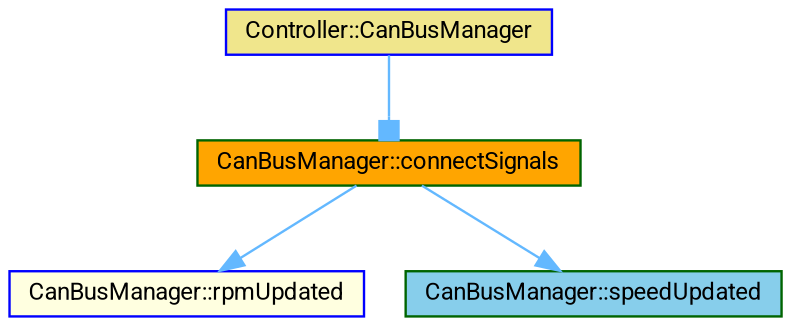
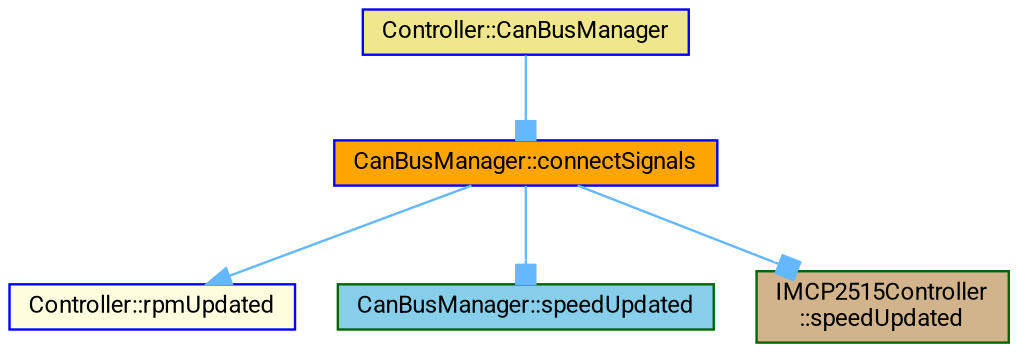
(389, 163) -> (526, 163)
(481, 222) -> (526, 223)
(187, 294) -> (152, 307)
none -> (883, 307)
